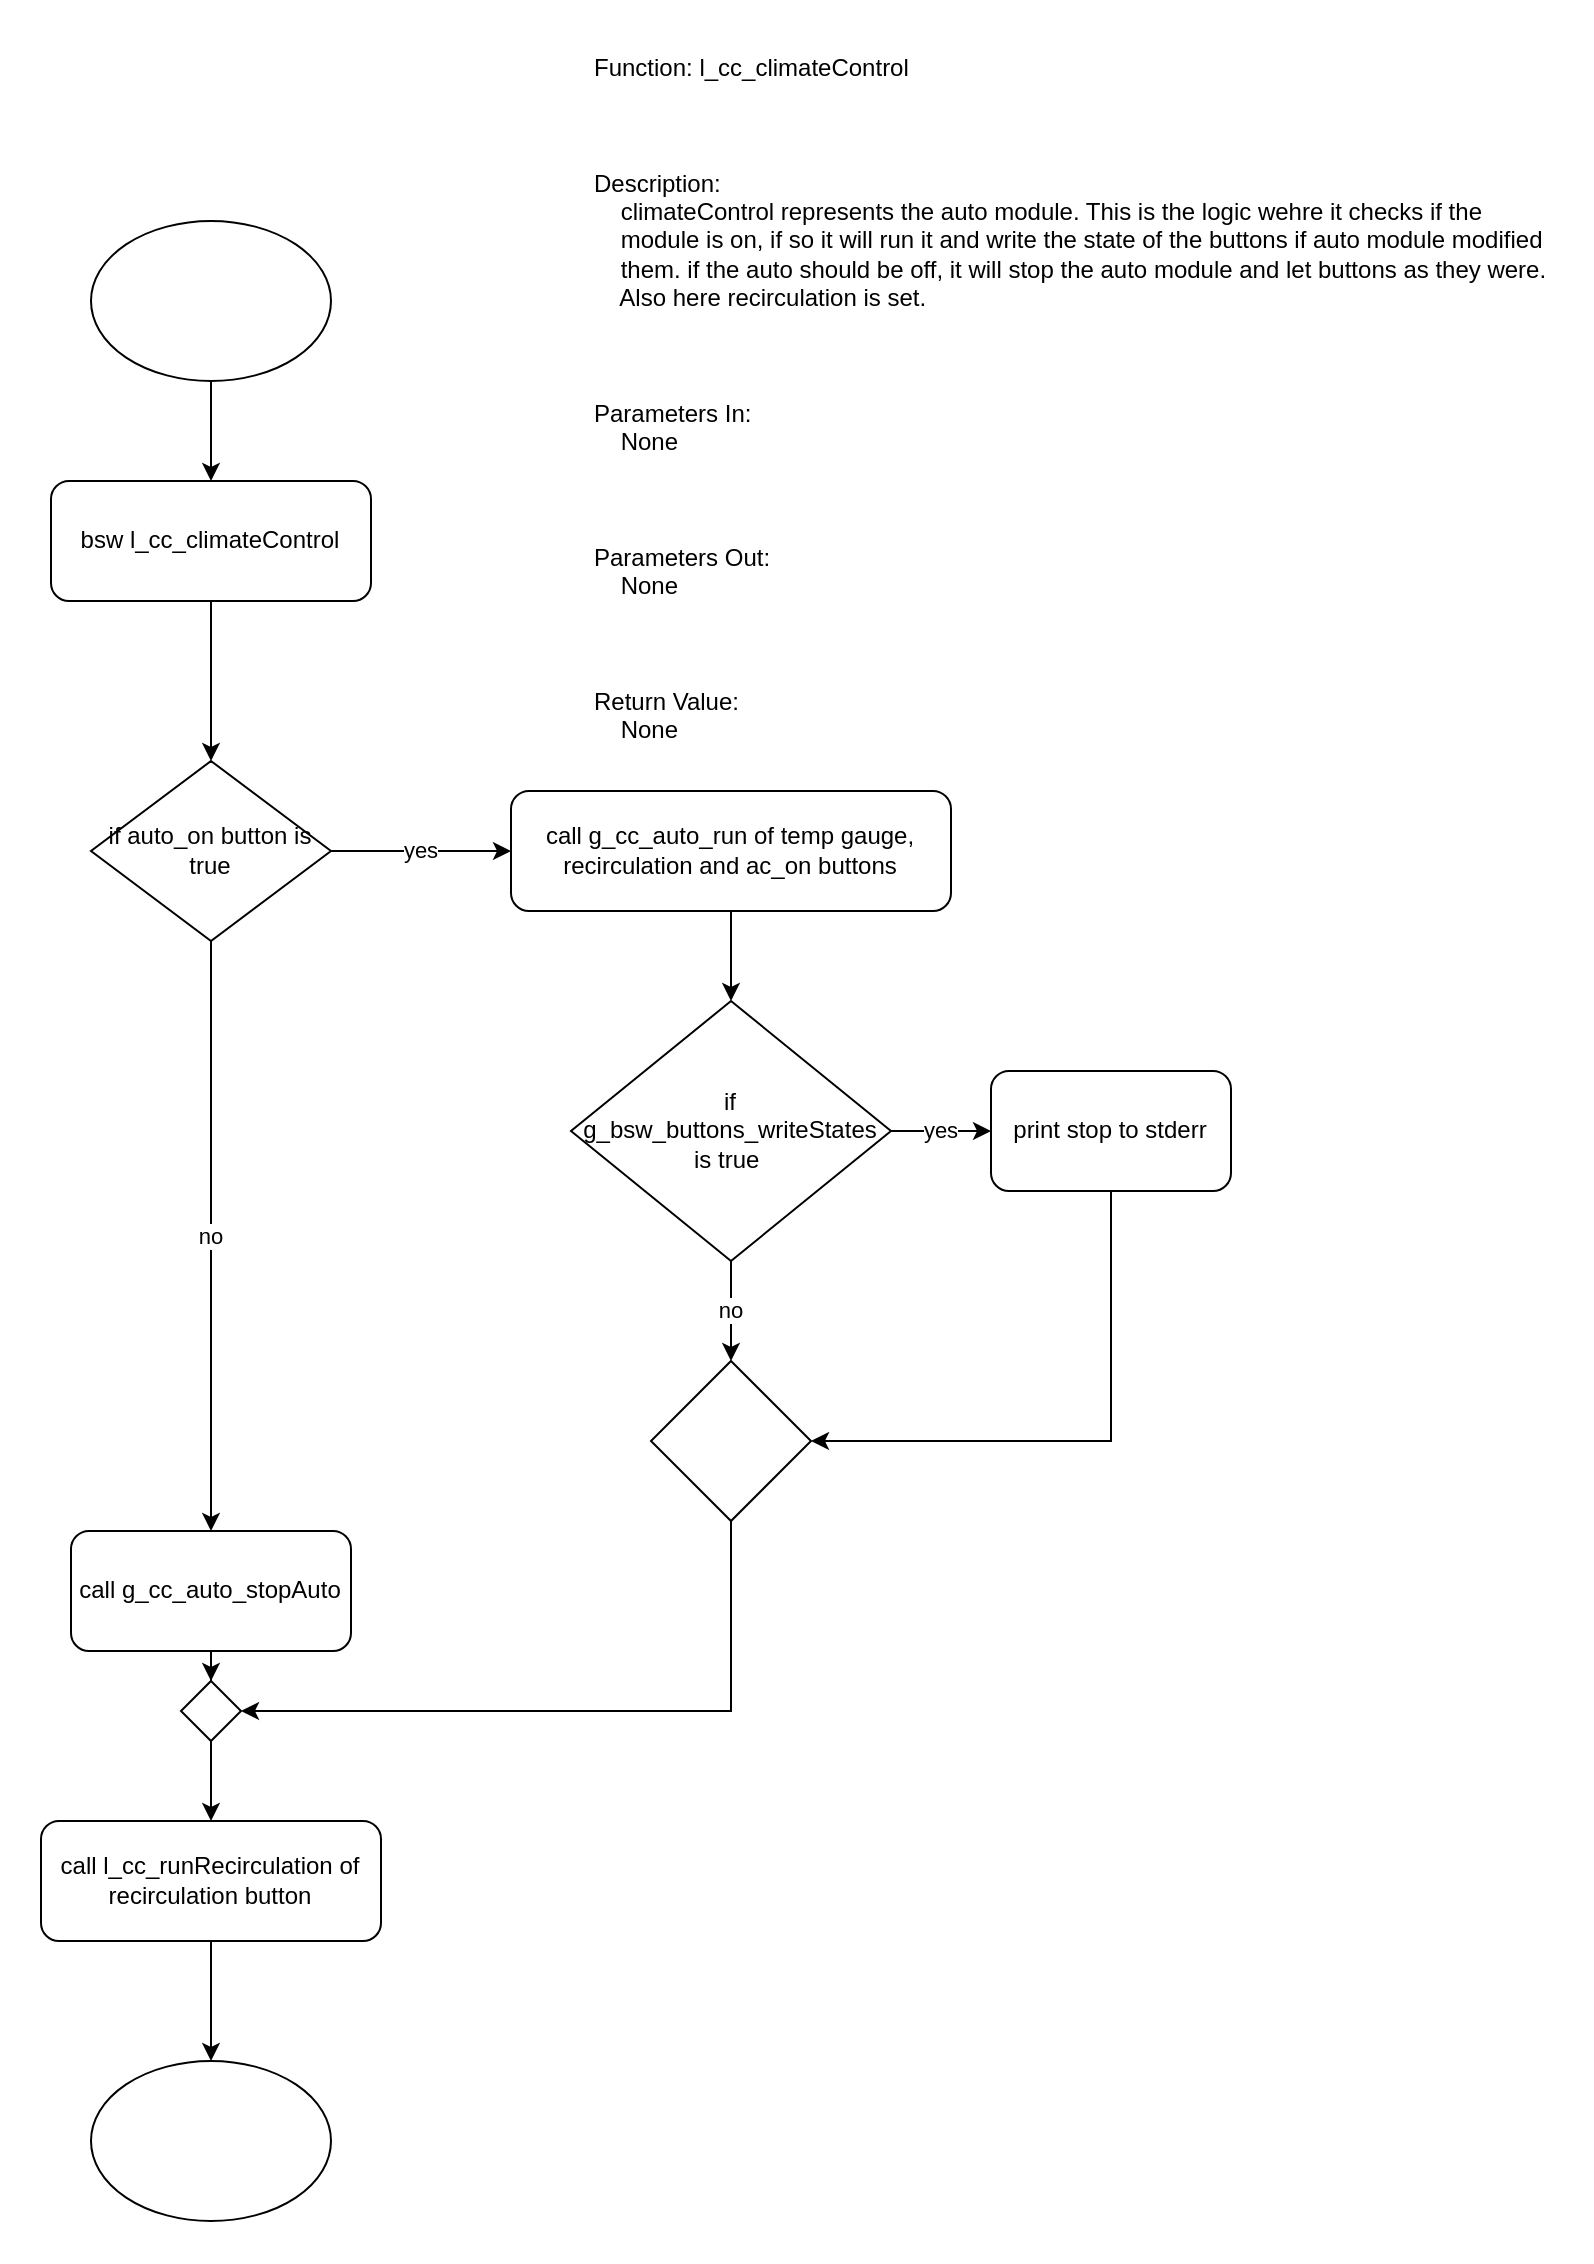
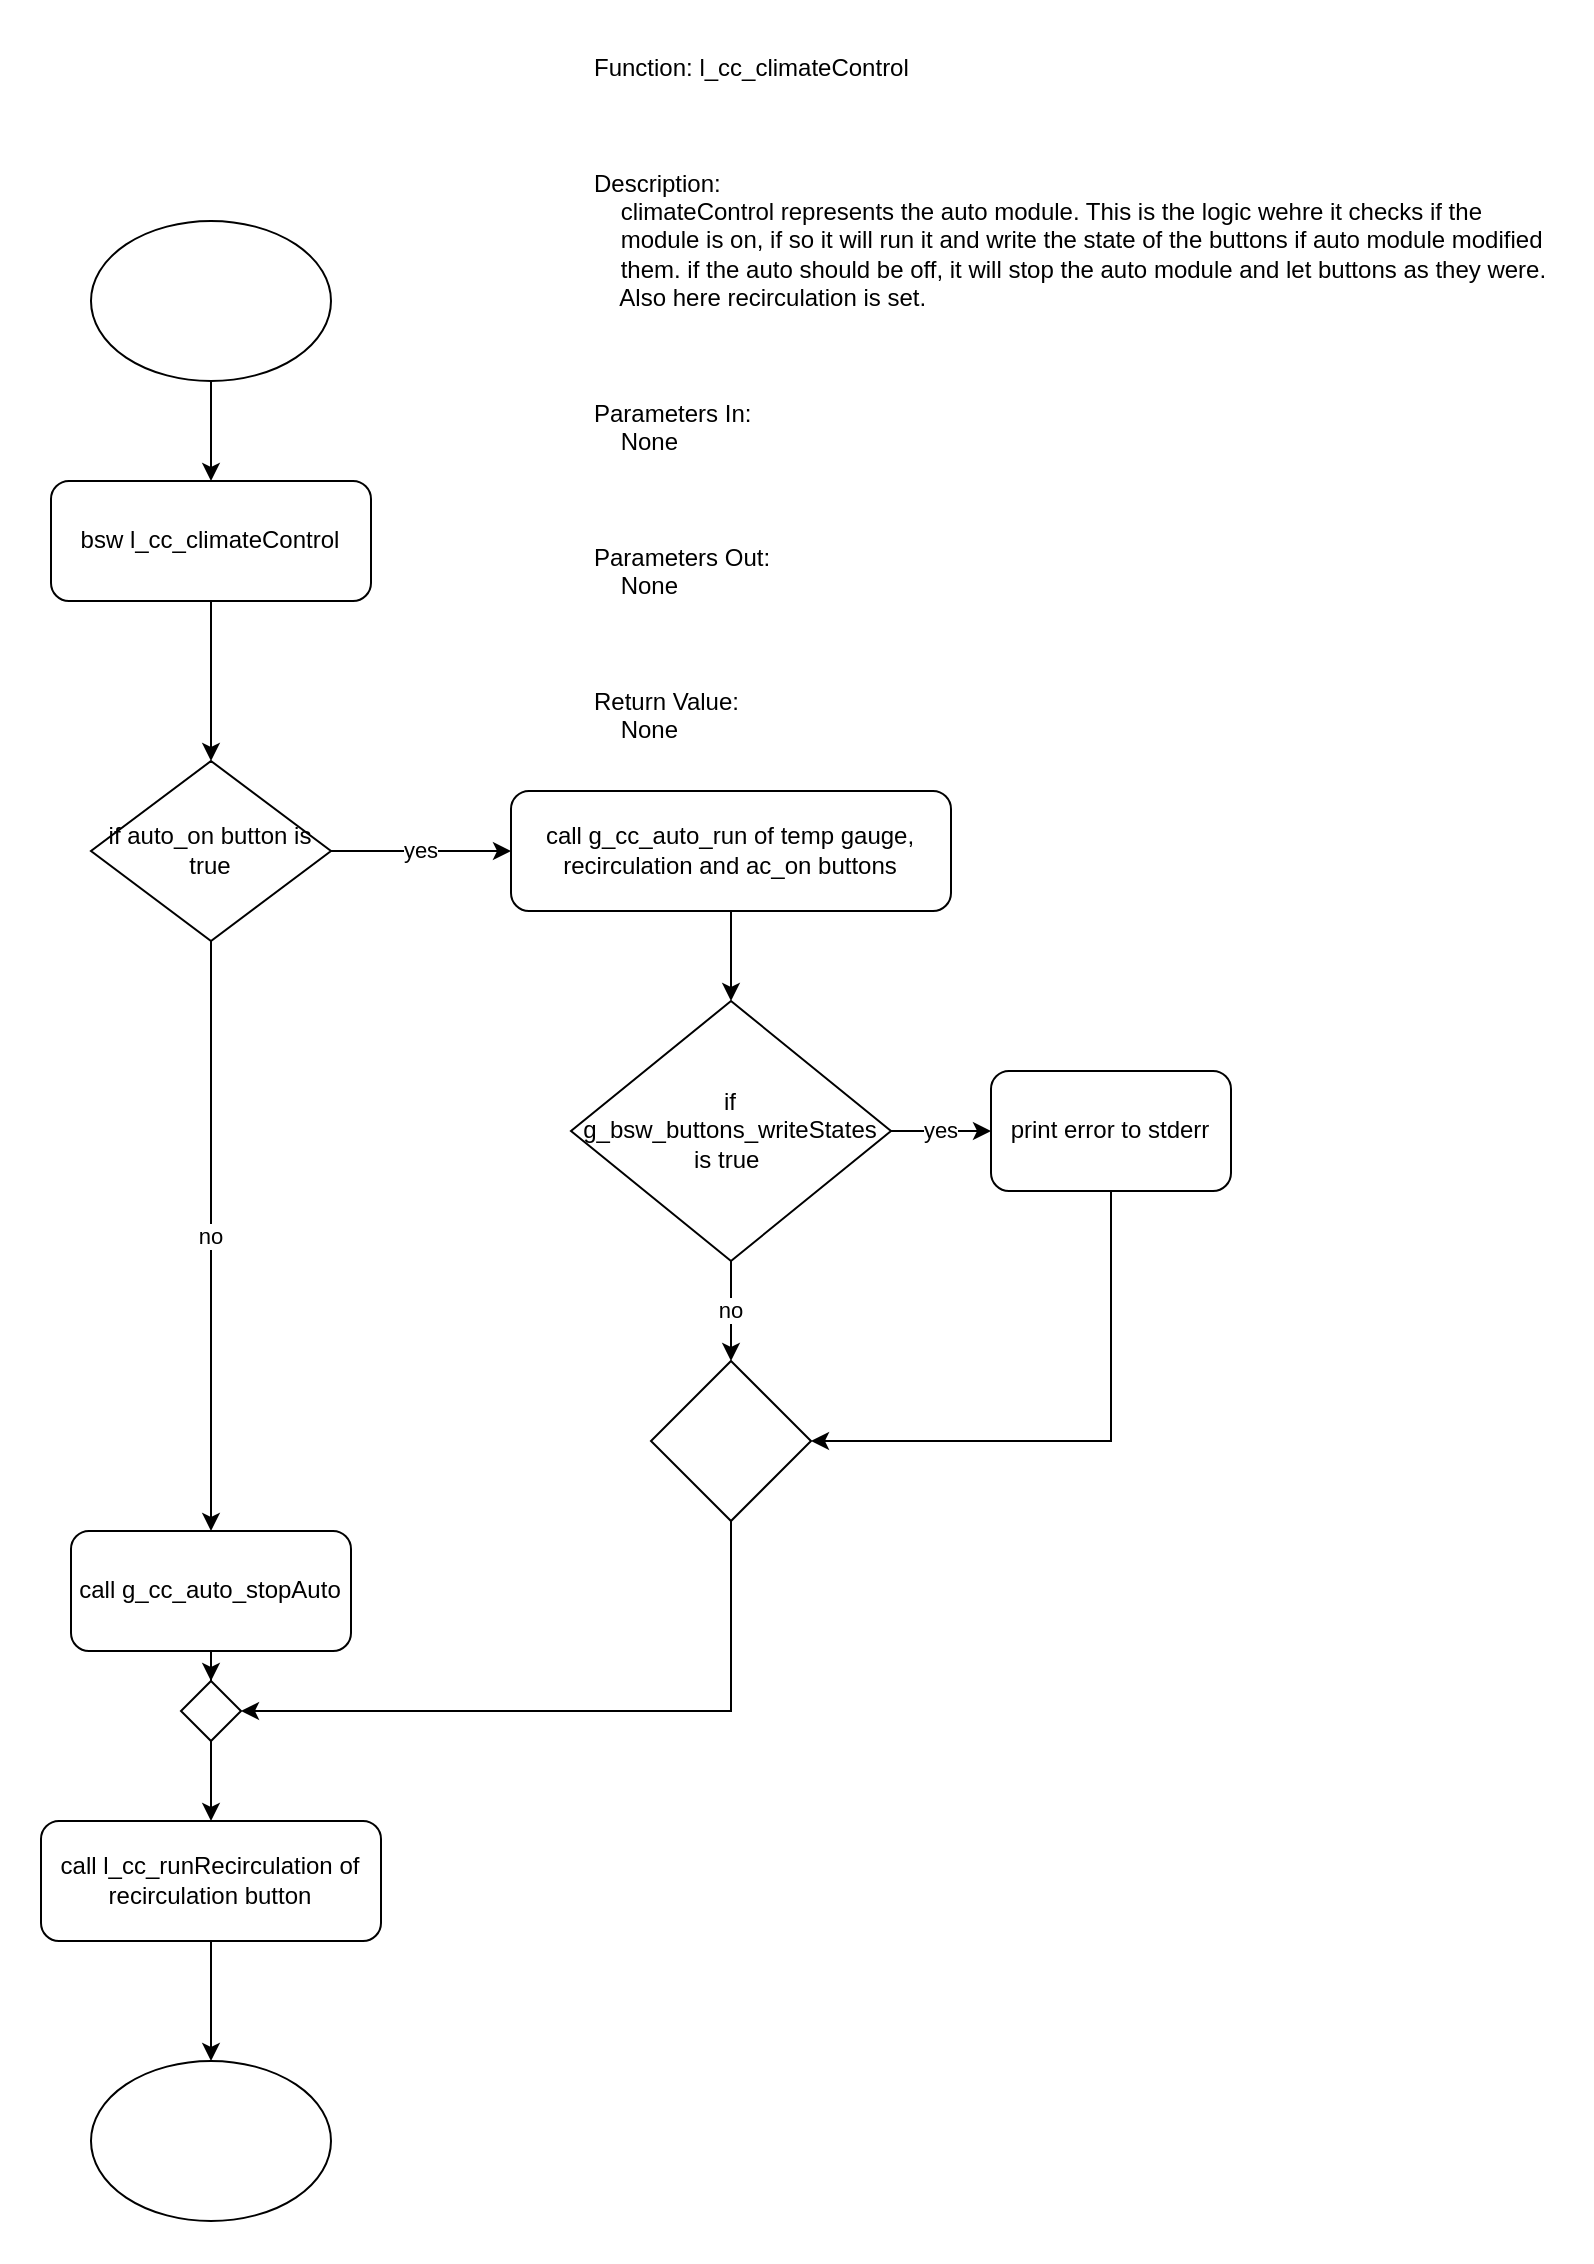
(1111, 1131) -> (1111, 1131)
